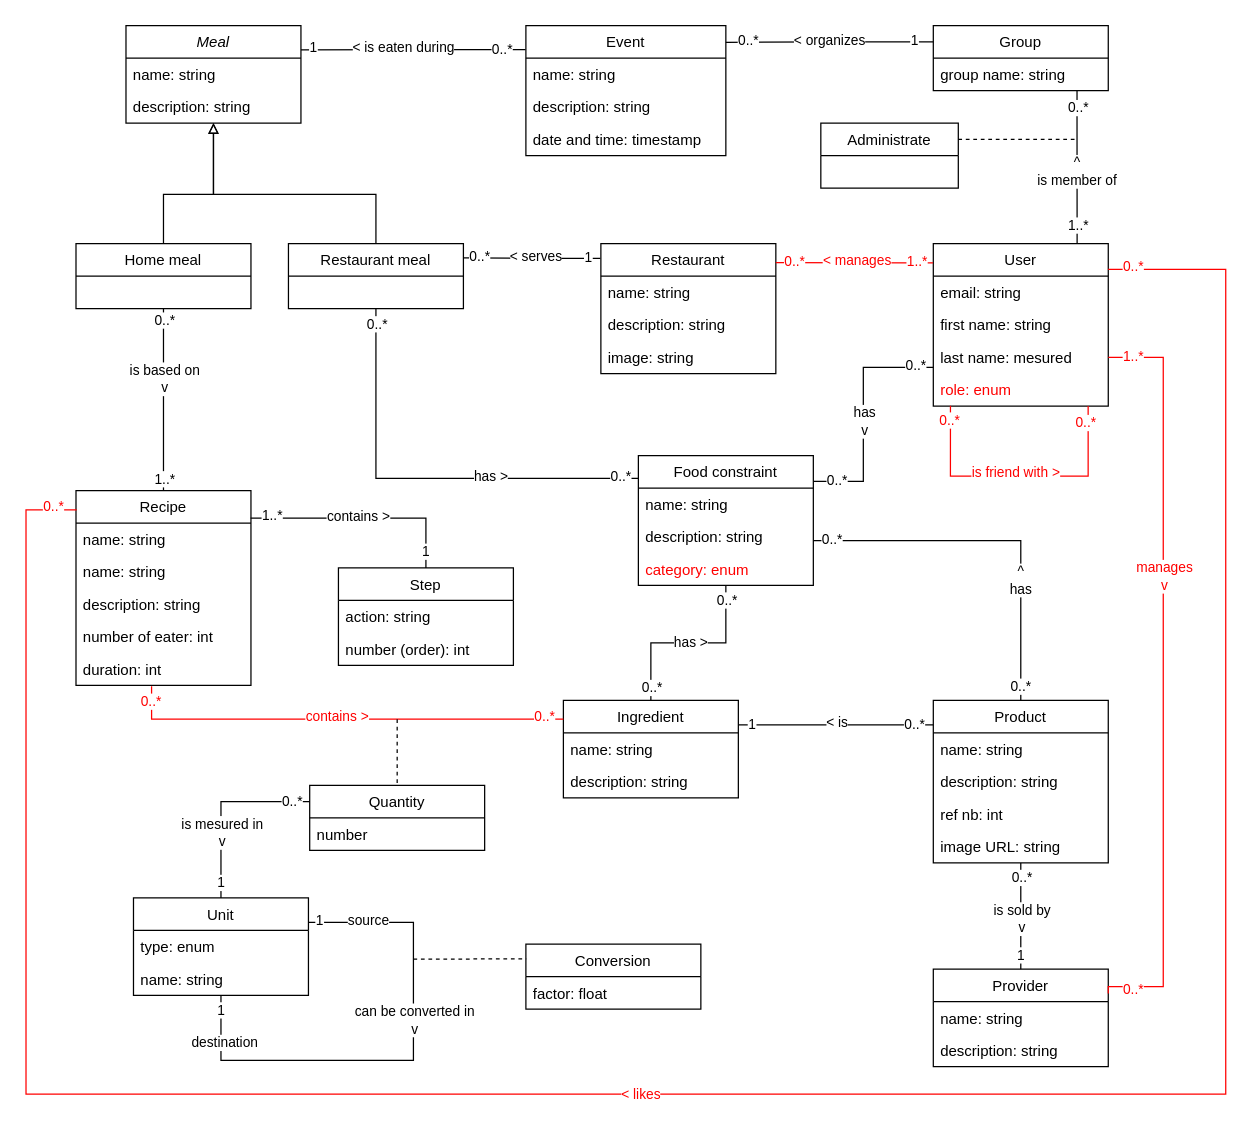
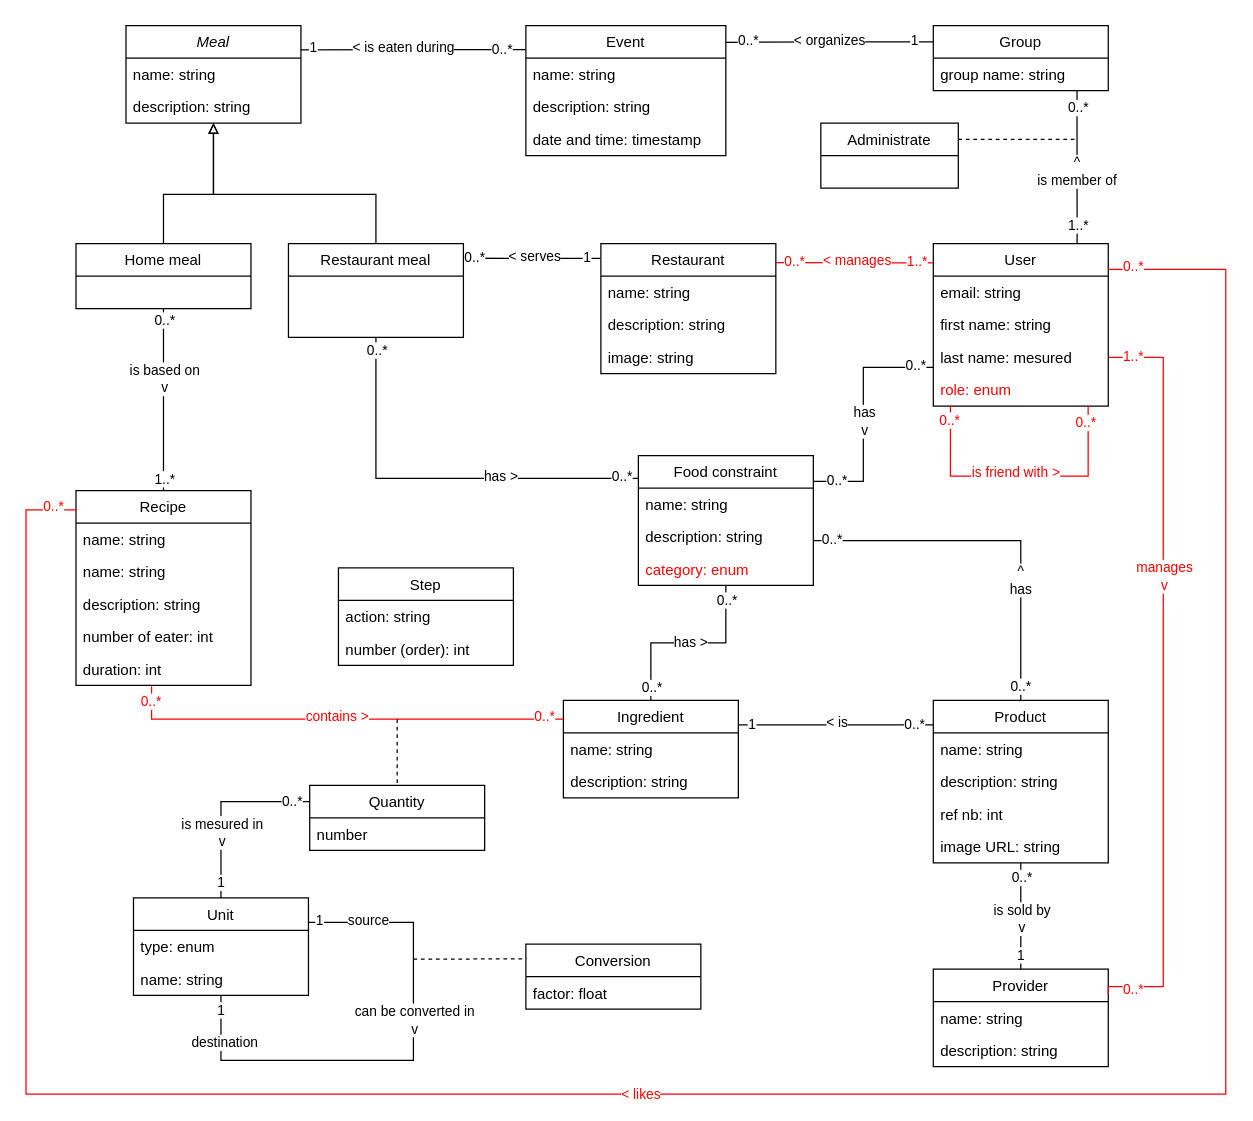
(376, 276) -> (376, 291)
(364, 518) -> none
